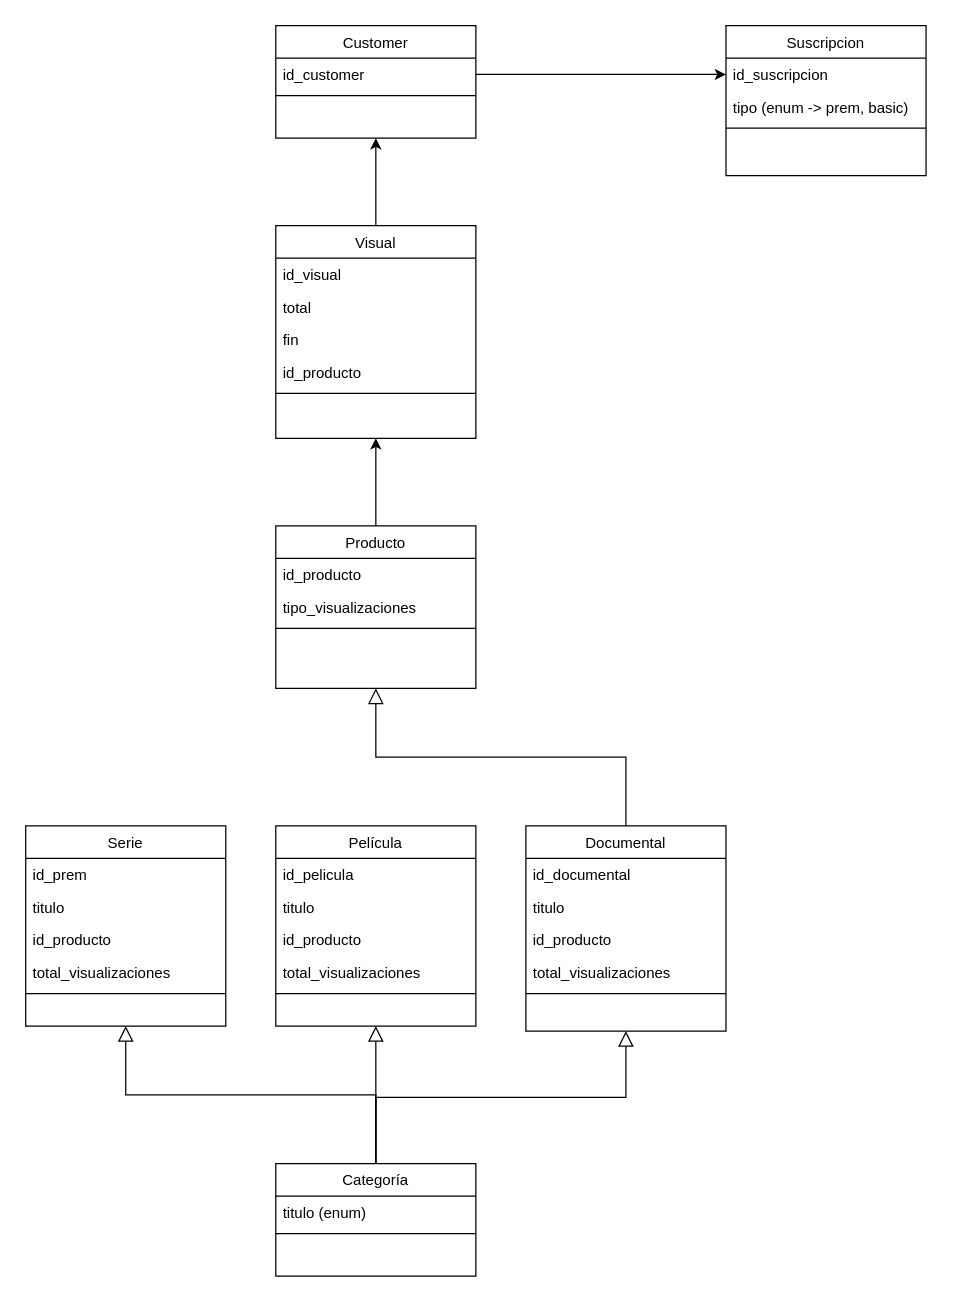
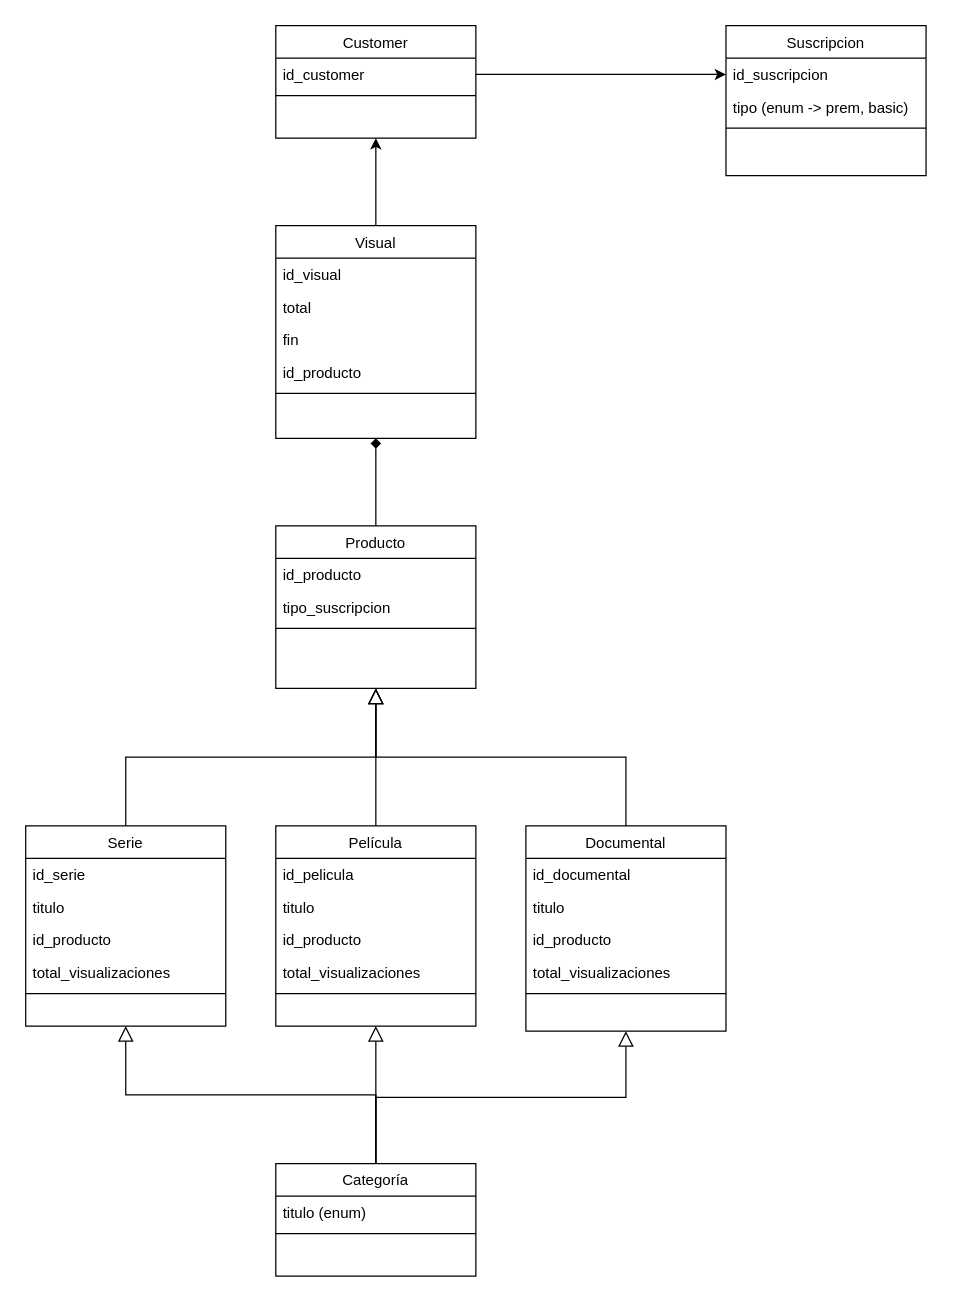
(376, 448) -> (376, 449)
(357, 608) -> (344, 608)
none -> (215, 757)
none -> (376, 792)
(60, 875) -> (62, 875)
